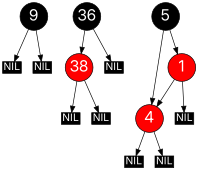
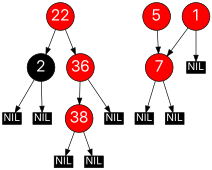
(34, 16) -> (41, 67)
none -> (60, 16)
(87, 16) -> (80, 67)
(166, 16) -> (157, 16)
(173, 39) -> none
(150, 119) -> (159, 67)
